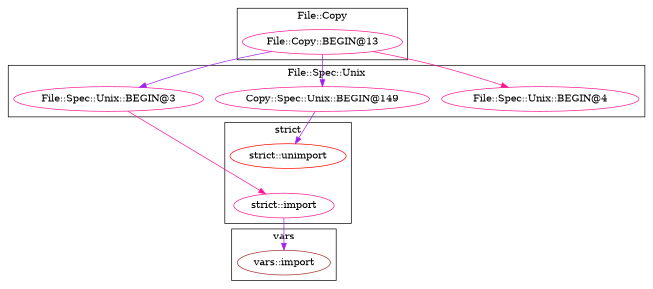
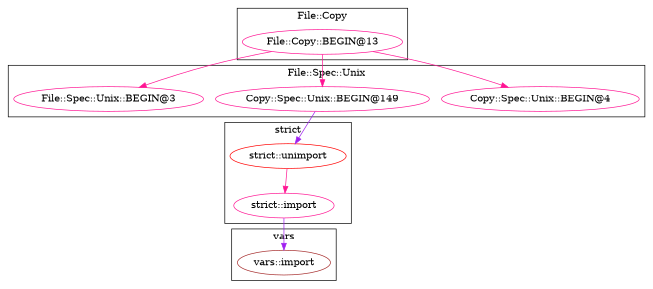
(192, 70) -> (192, 70)
(322, 70) -> (322, 70)
(540, 99) -> (540, 99)
(194, 151) -> (286, 177)
